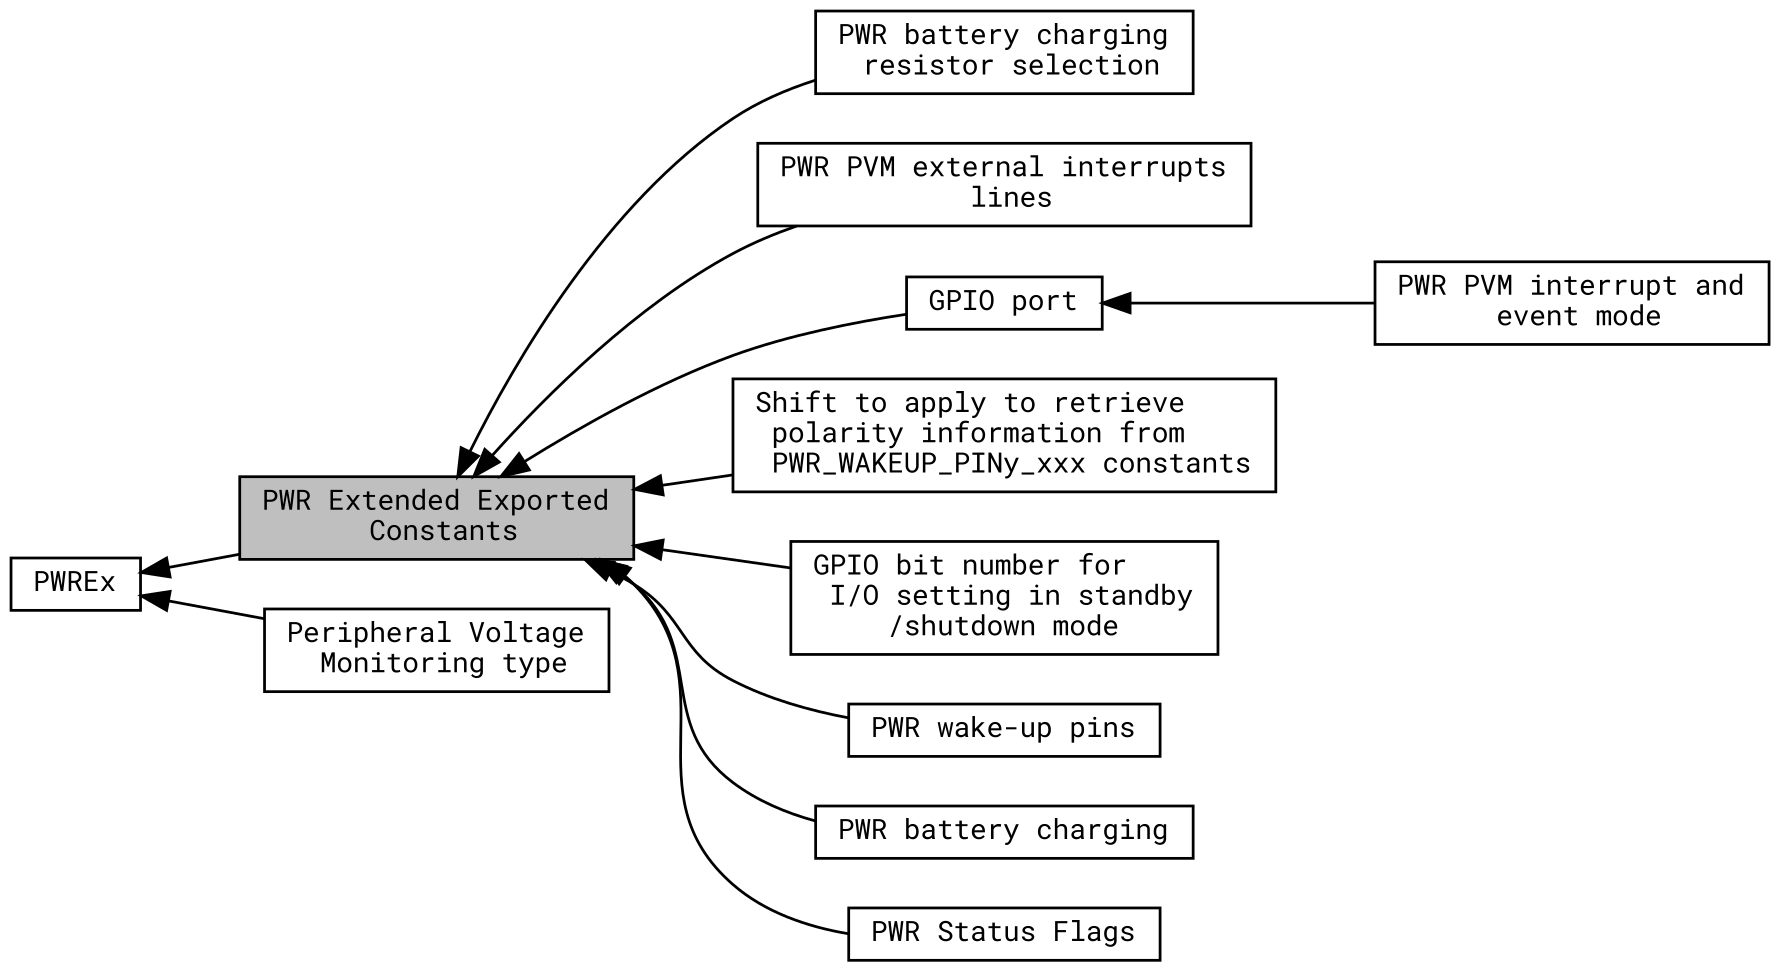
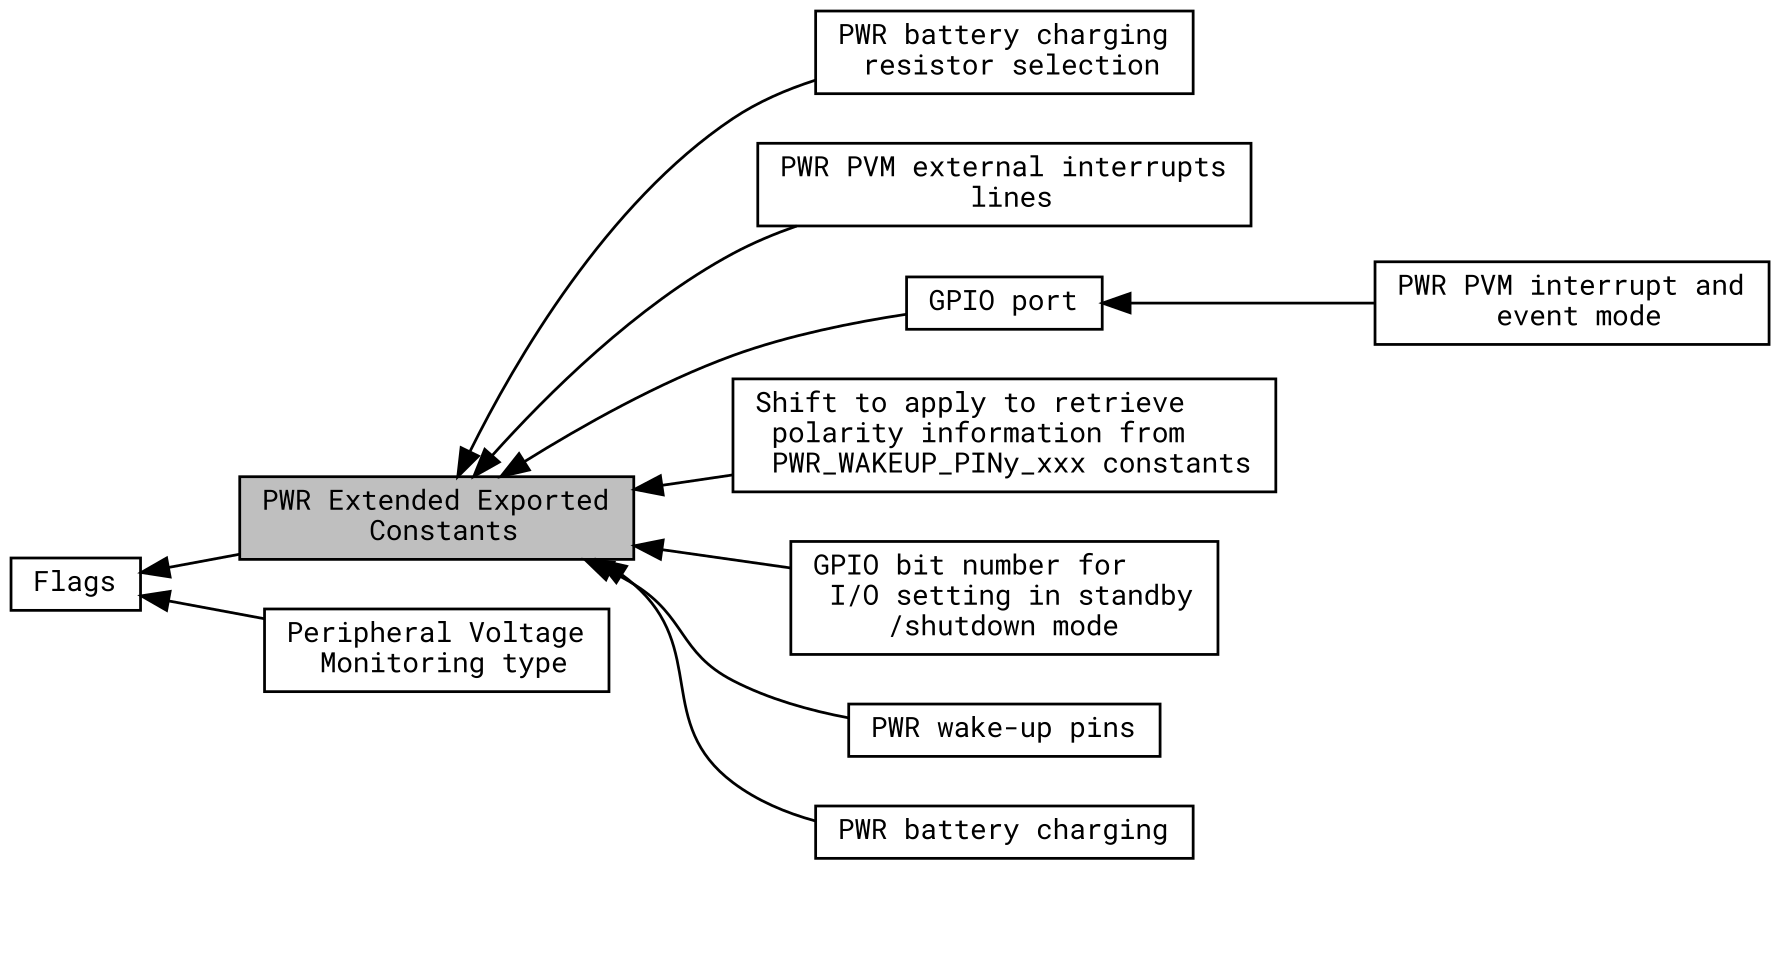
(76, 584) -> (76, 584)
(1004, 934) -> none
